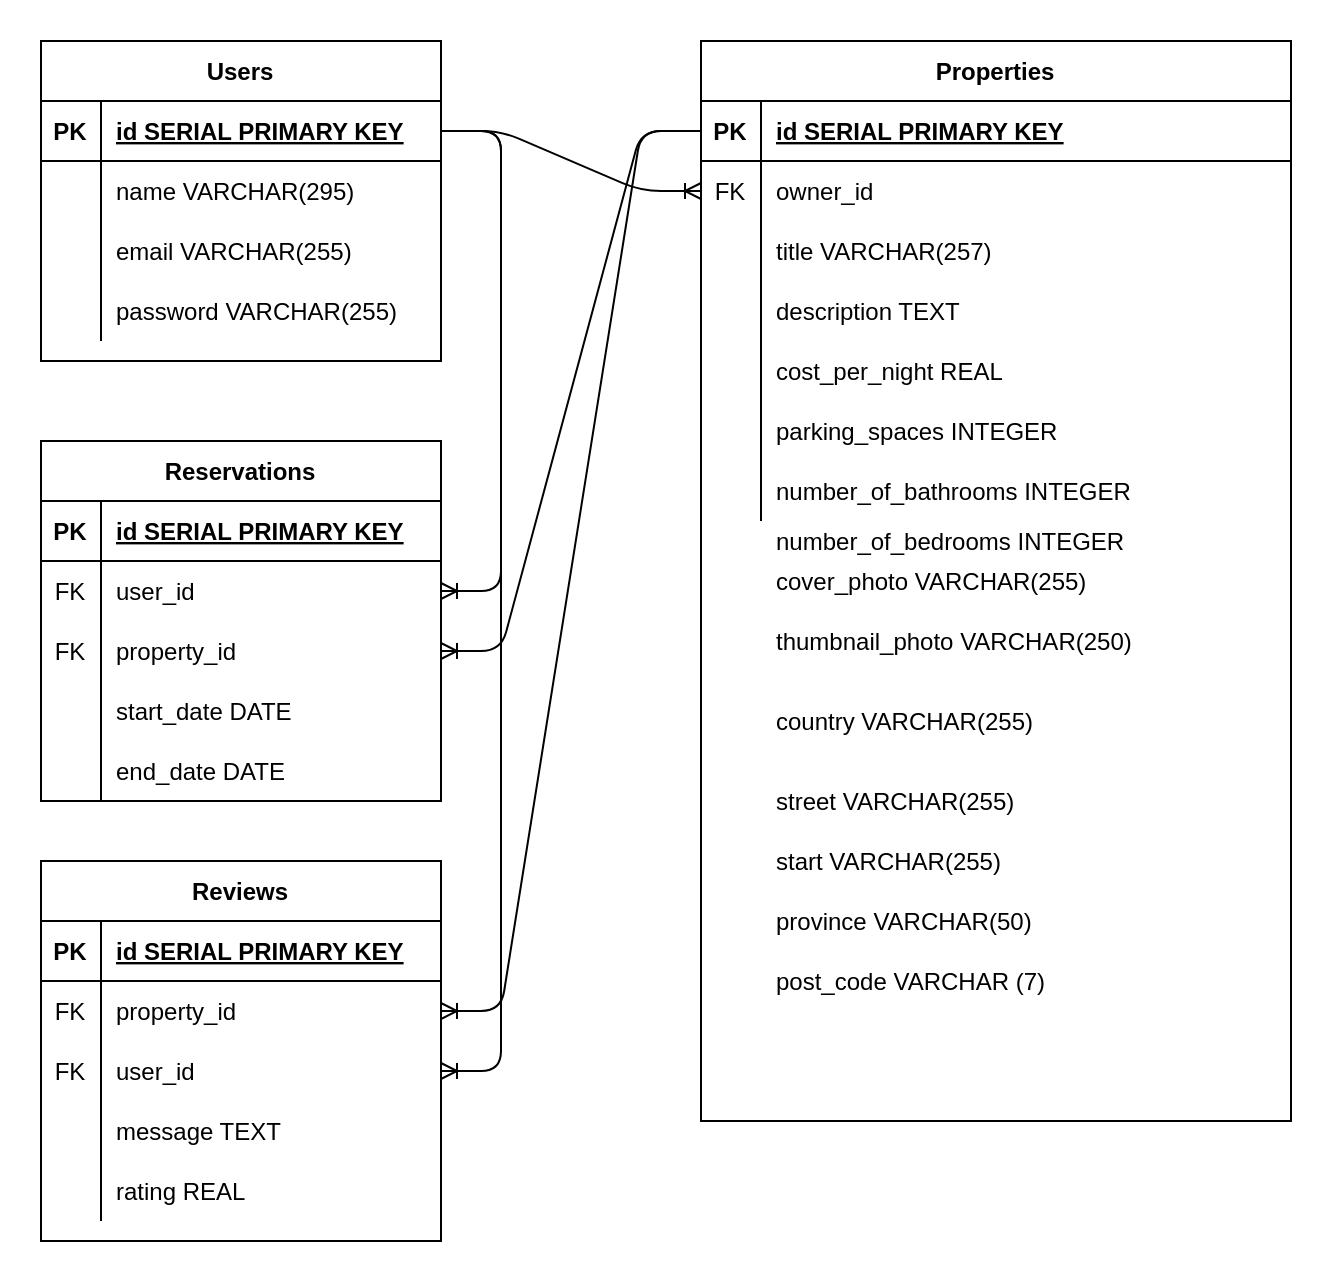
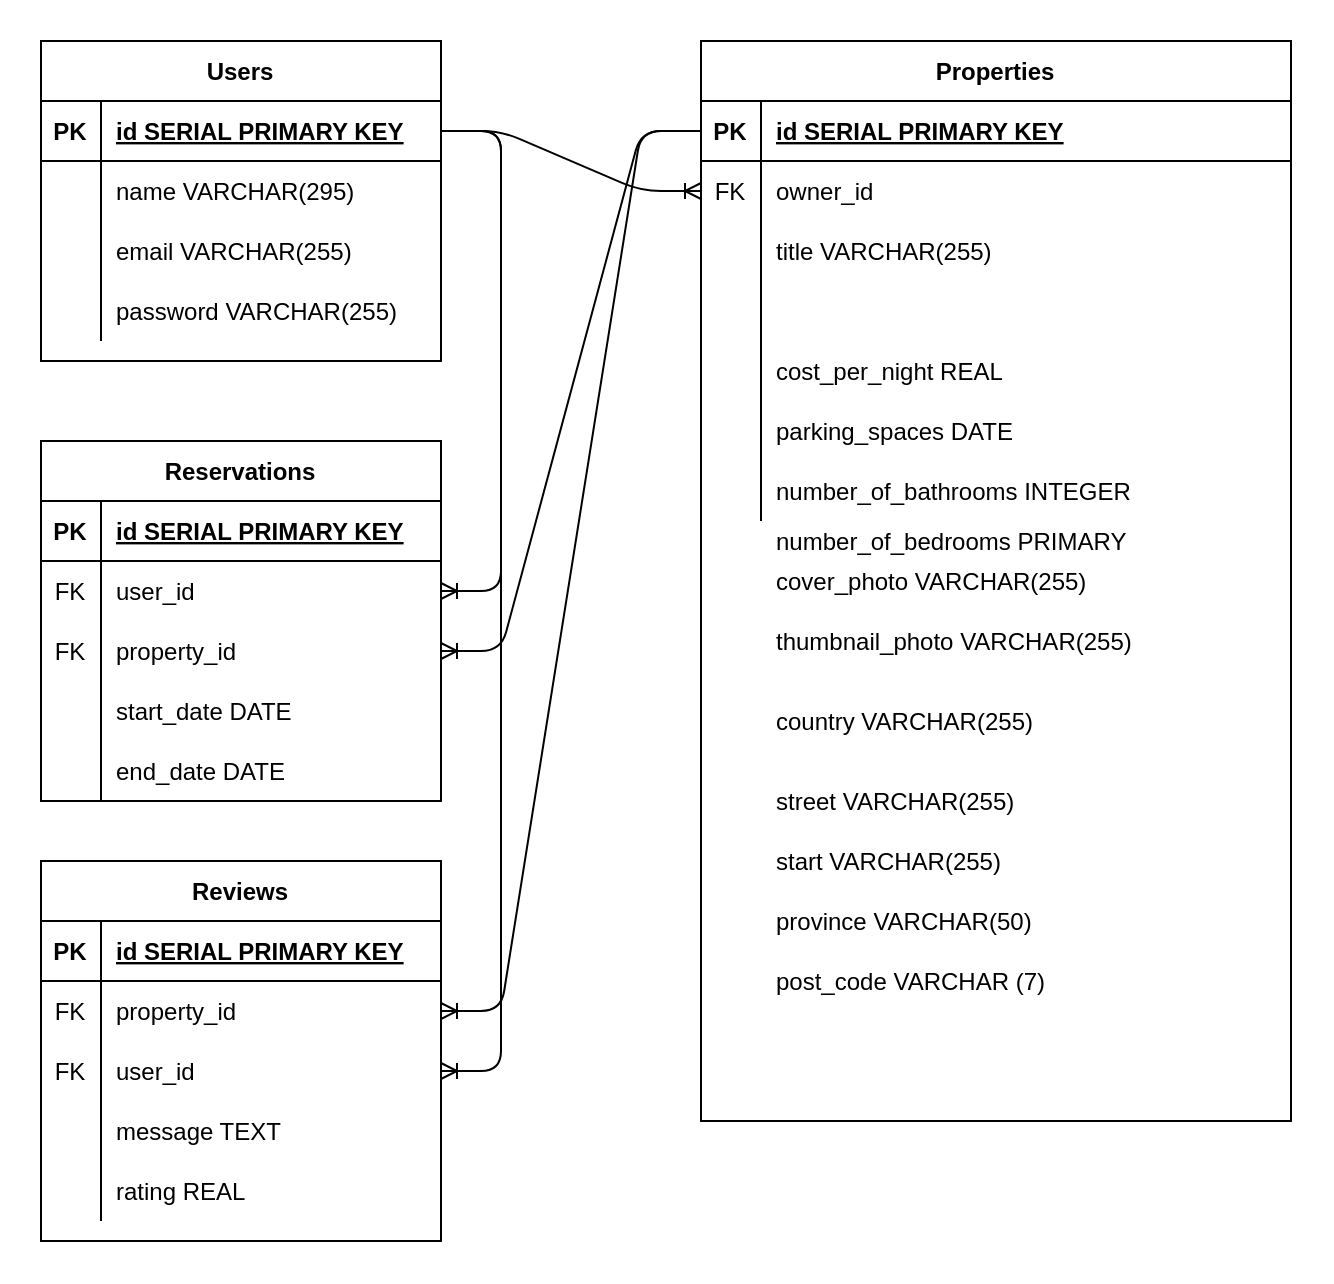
(888, 252) -> (888, 252)
(1026, 311) -> none
(918, 432) -> (897, 432)
(948, 542) -> (948, 542)
(955, 642) -> (955, 642)
